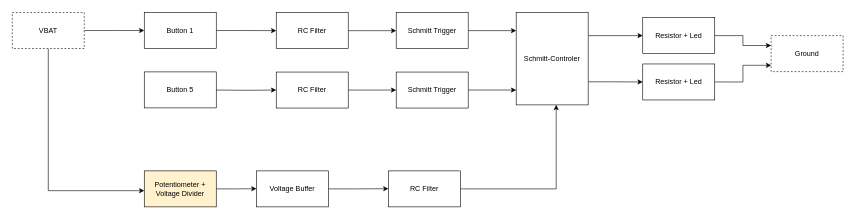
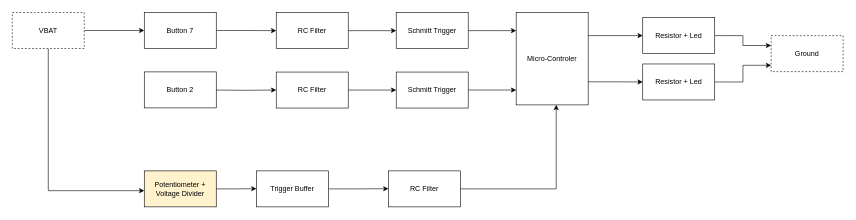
(180, 30) -> (180, 30)
(552, 59) -> (552, 59)
(180, 90) -> (180, 90)
(293, 189) -> (293, 189)
